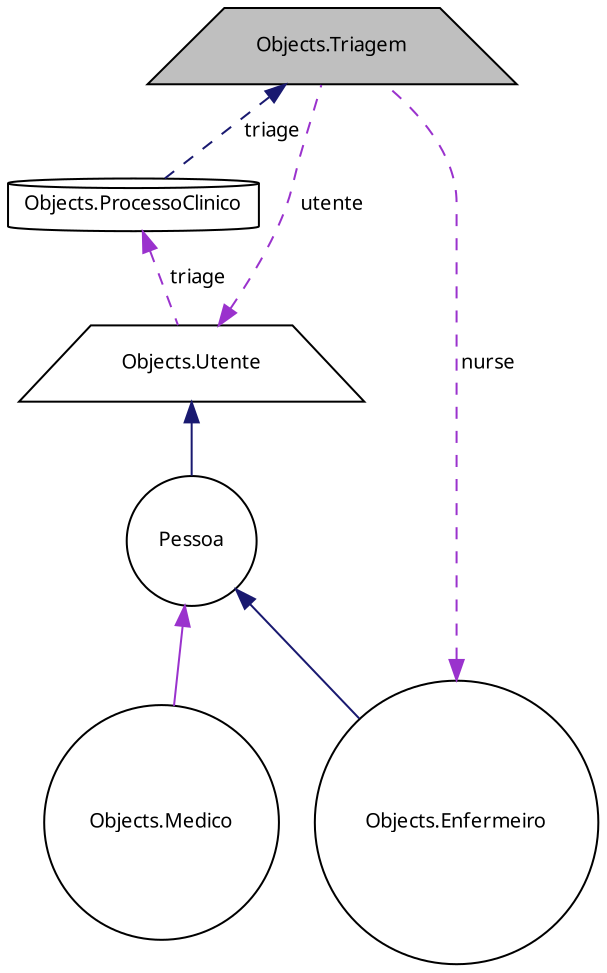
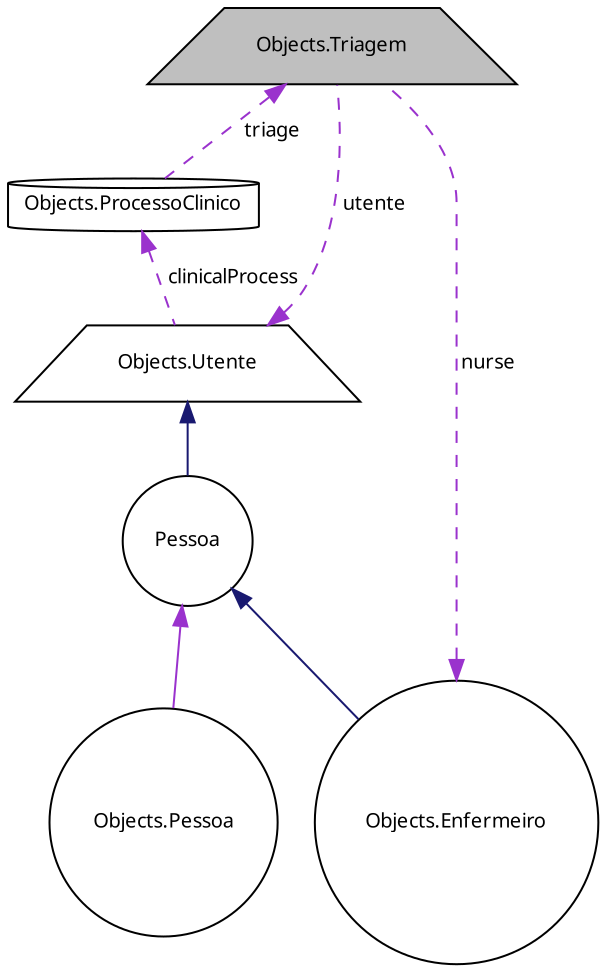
(217, 138) -> (217, 138)
(197, 278) -> (231, 278)
(162, 822) -> (164, 822)
